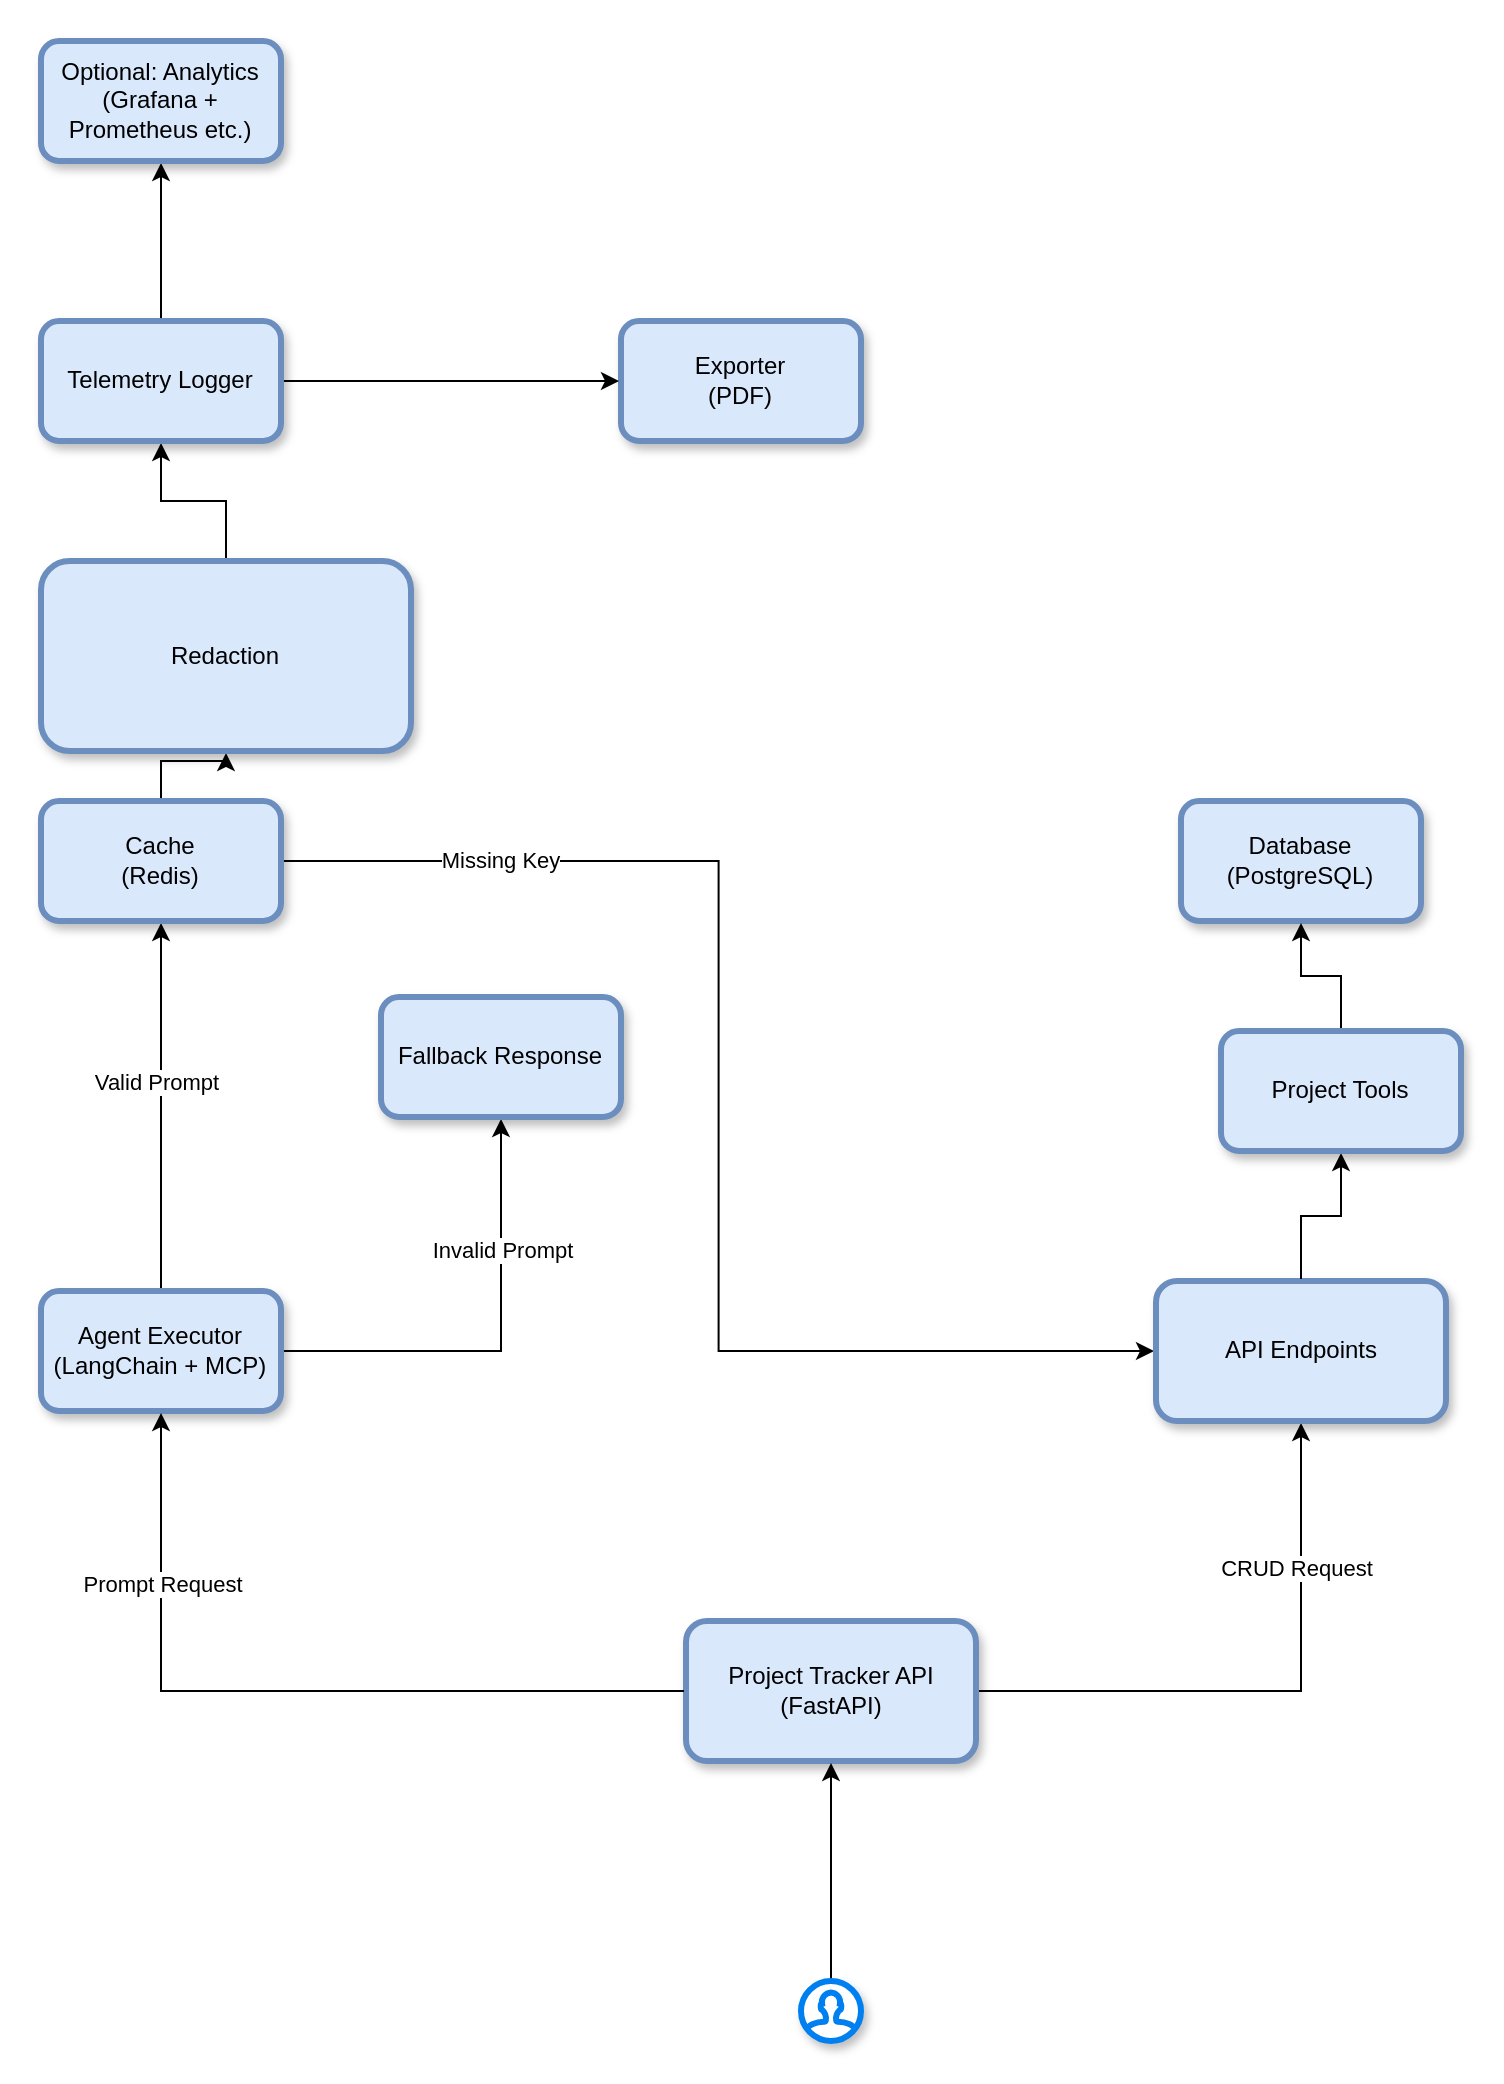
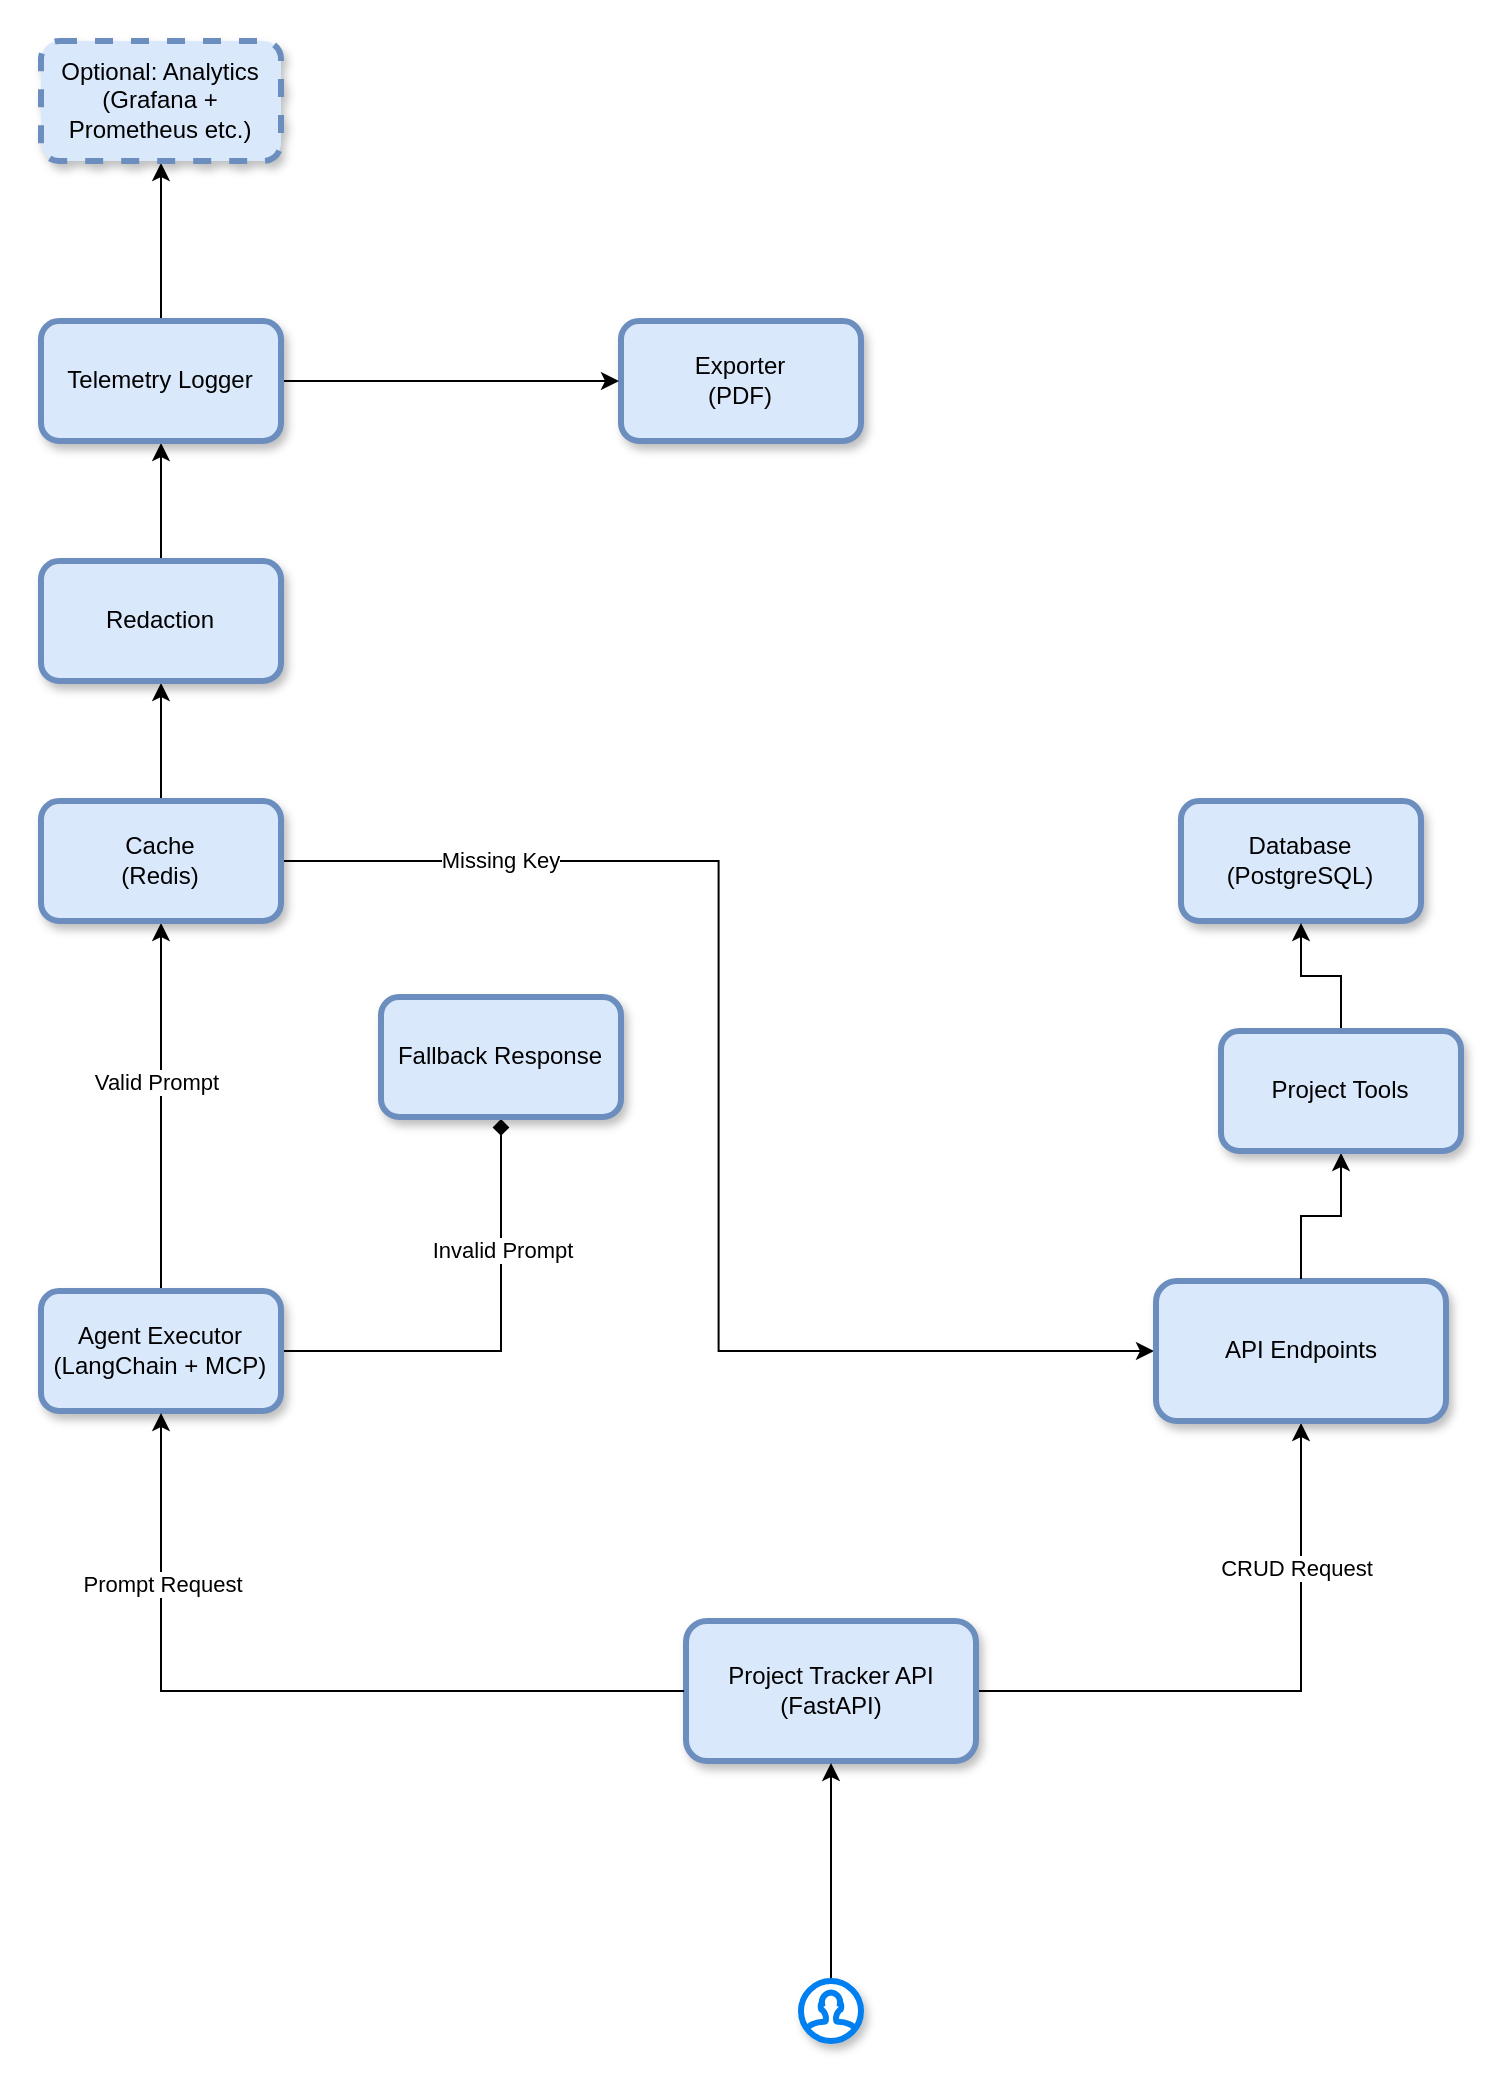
(161, 101) -> (161, 101)
(226, 656) -> (161, 621)
(501, 1134) -> (501, 1135)
